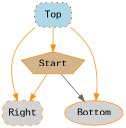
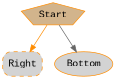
(53, 15) -> none
